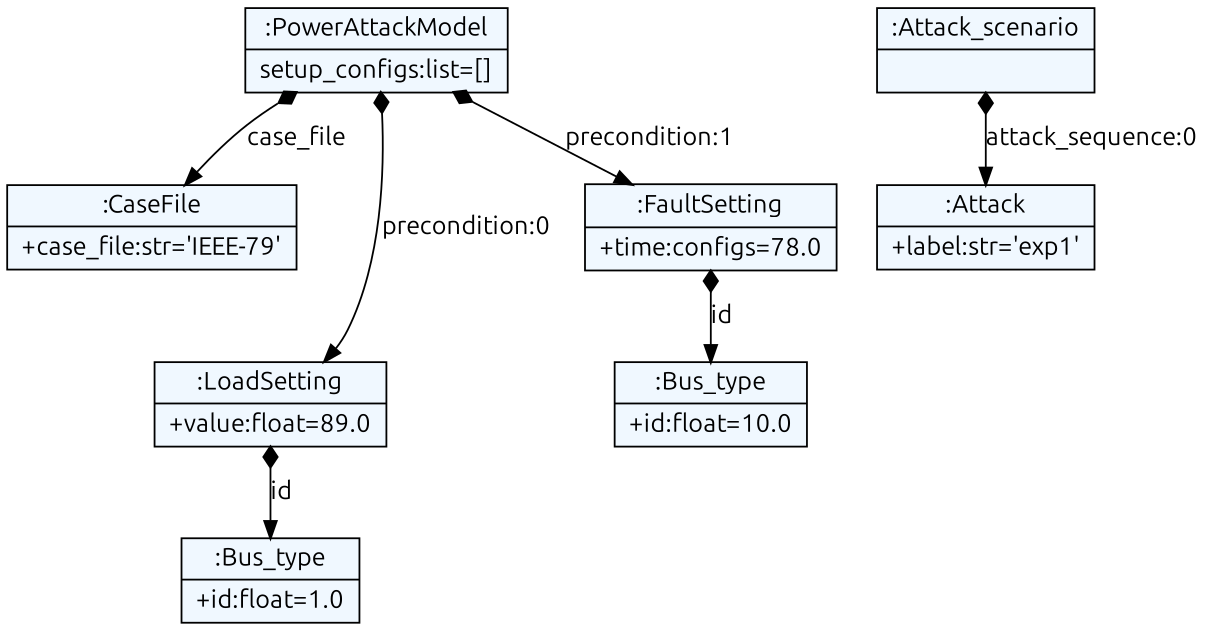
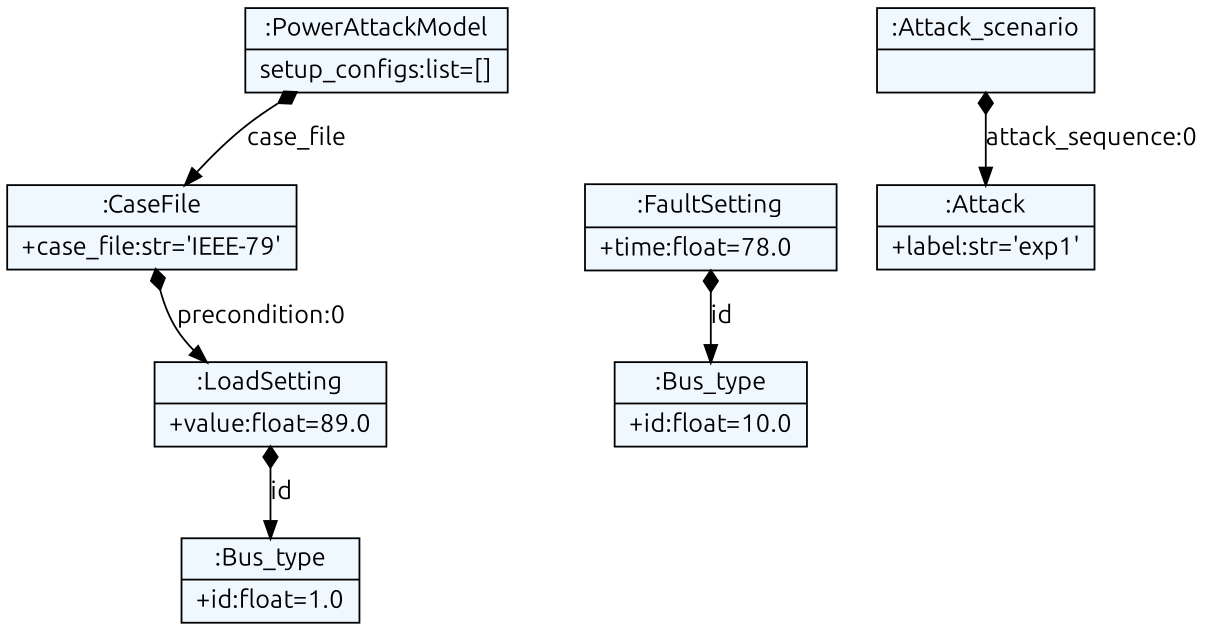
(545, 139) -> none
(376, 235) -> (173, 322)
(711, 248) -> (696, 248)
